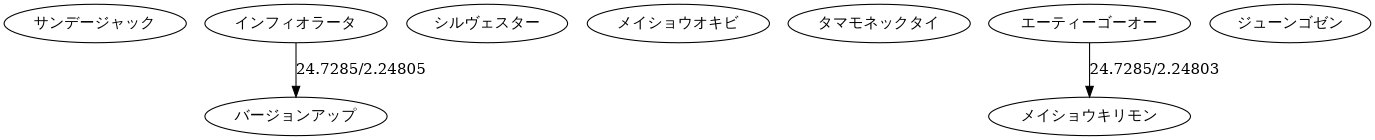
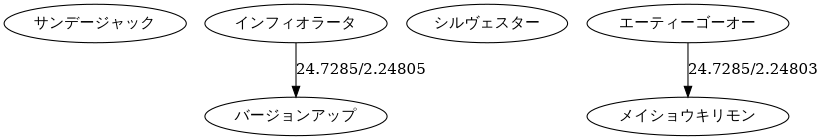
(678, 23) -> none
(879, 23) -> none
(1290, 23) -> none
